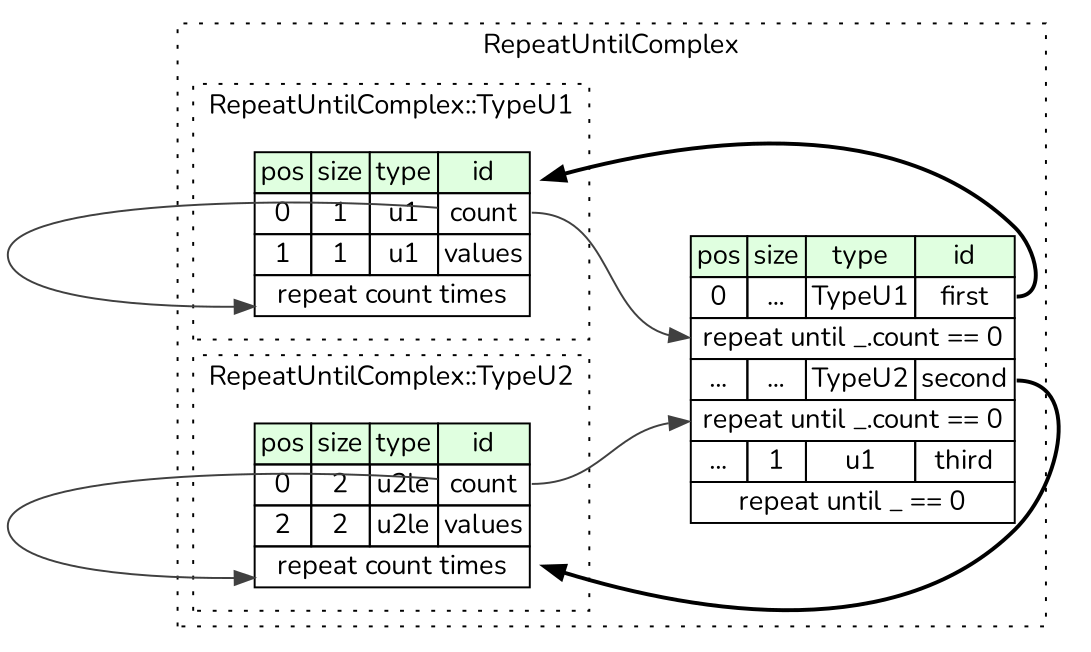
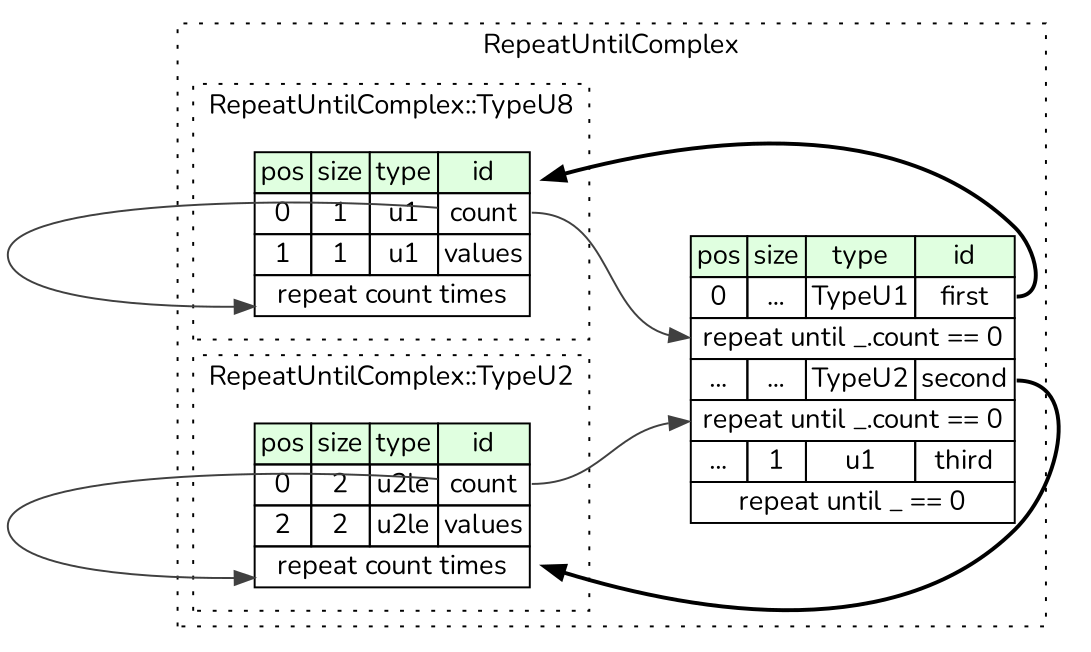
(391, 106) -> (391, 106)
